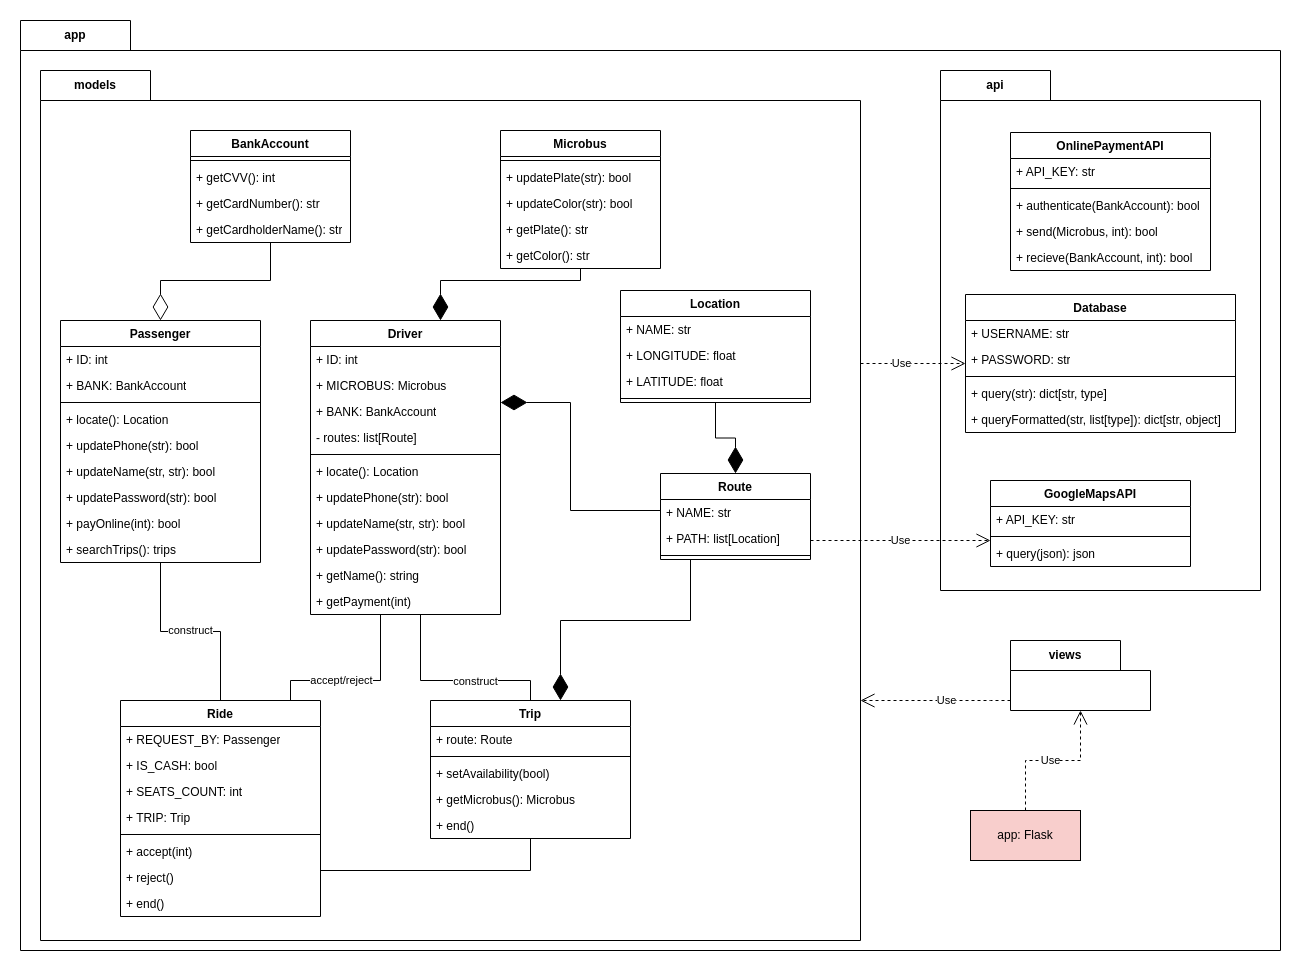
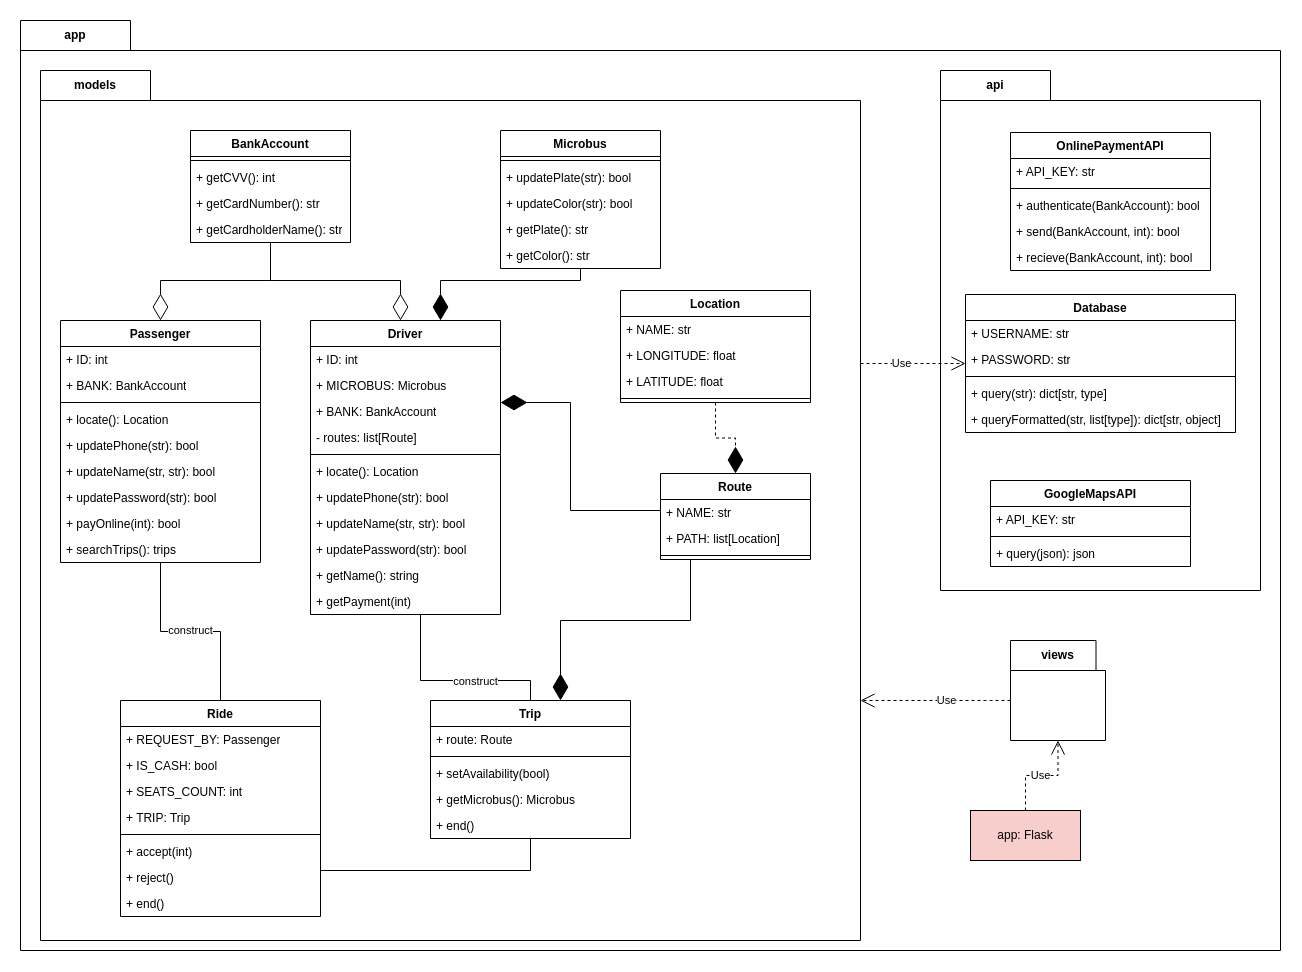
(1095, 233) -> (1106, 233)
none -> (343, 281)
(716, 435) -> (716, 435)
(900, 541) -> none
(1081, 676) -> (1058, 691)
(358, 681) -> none
